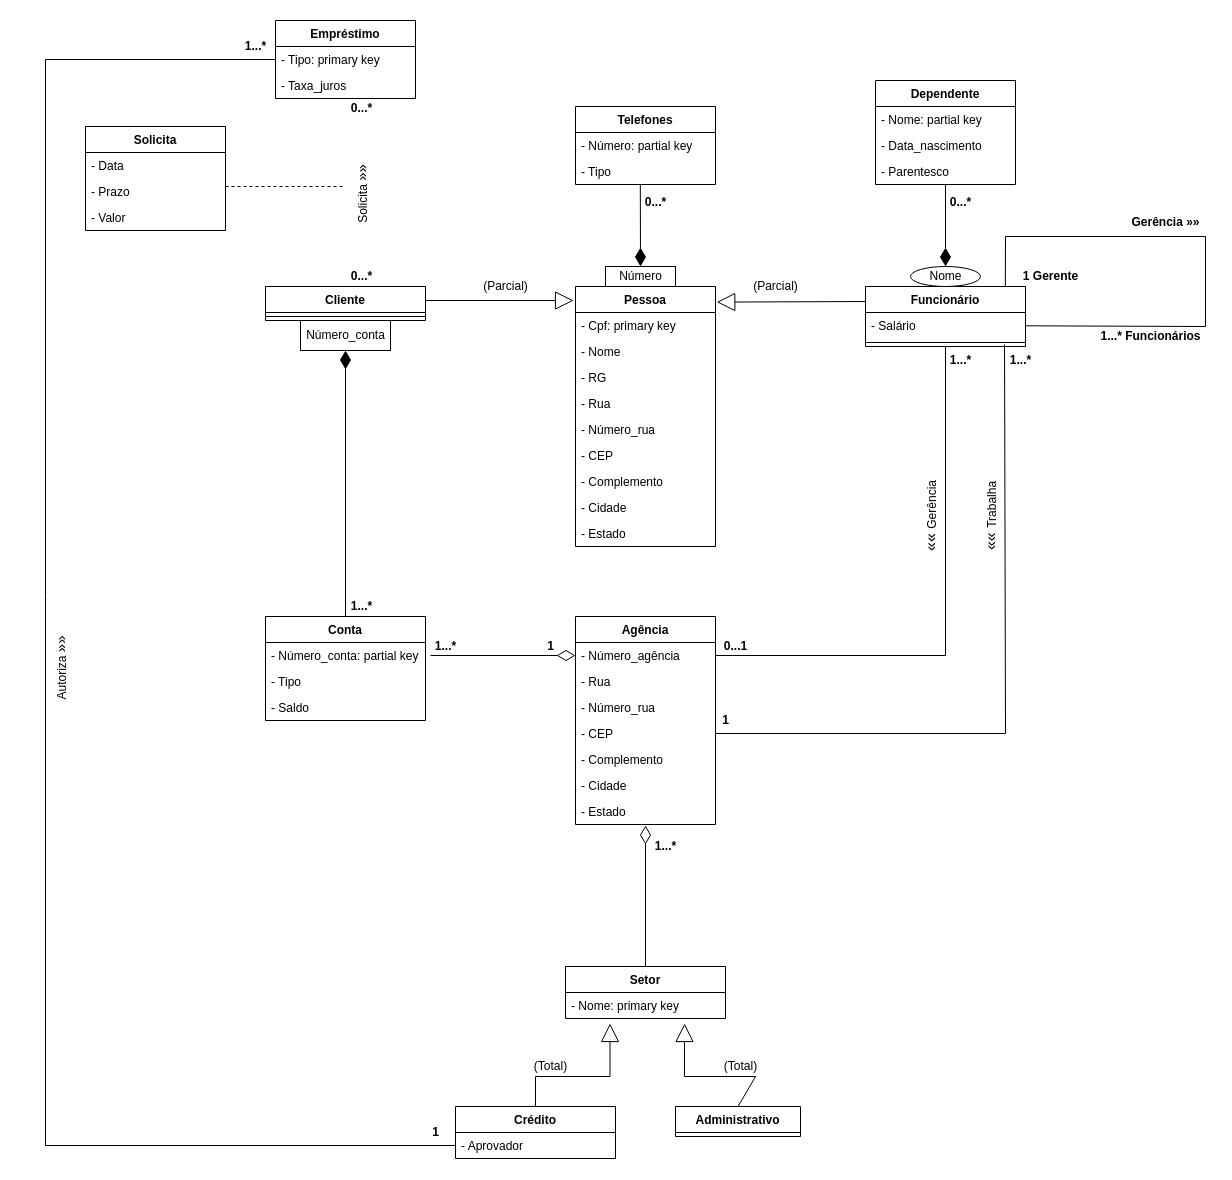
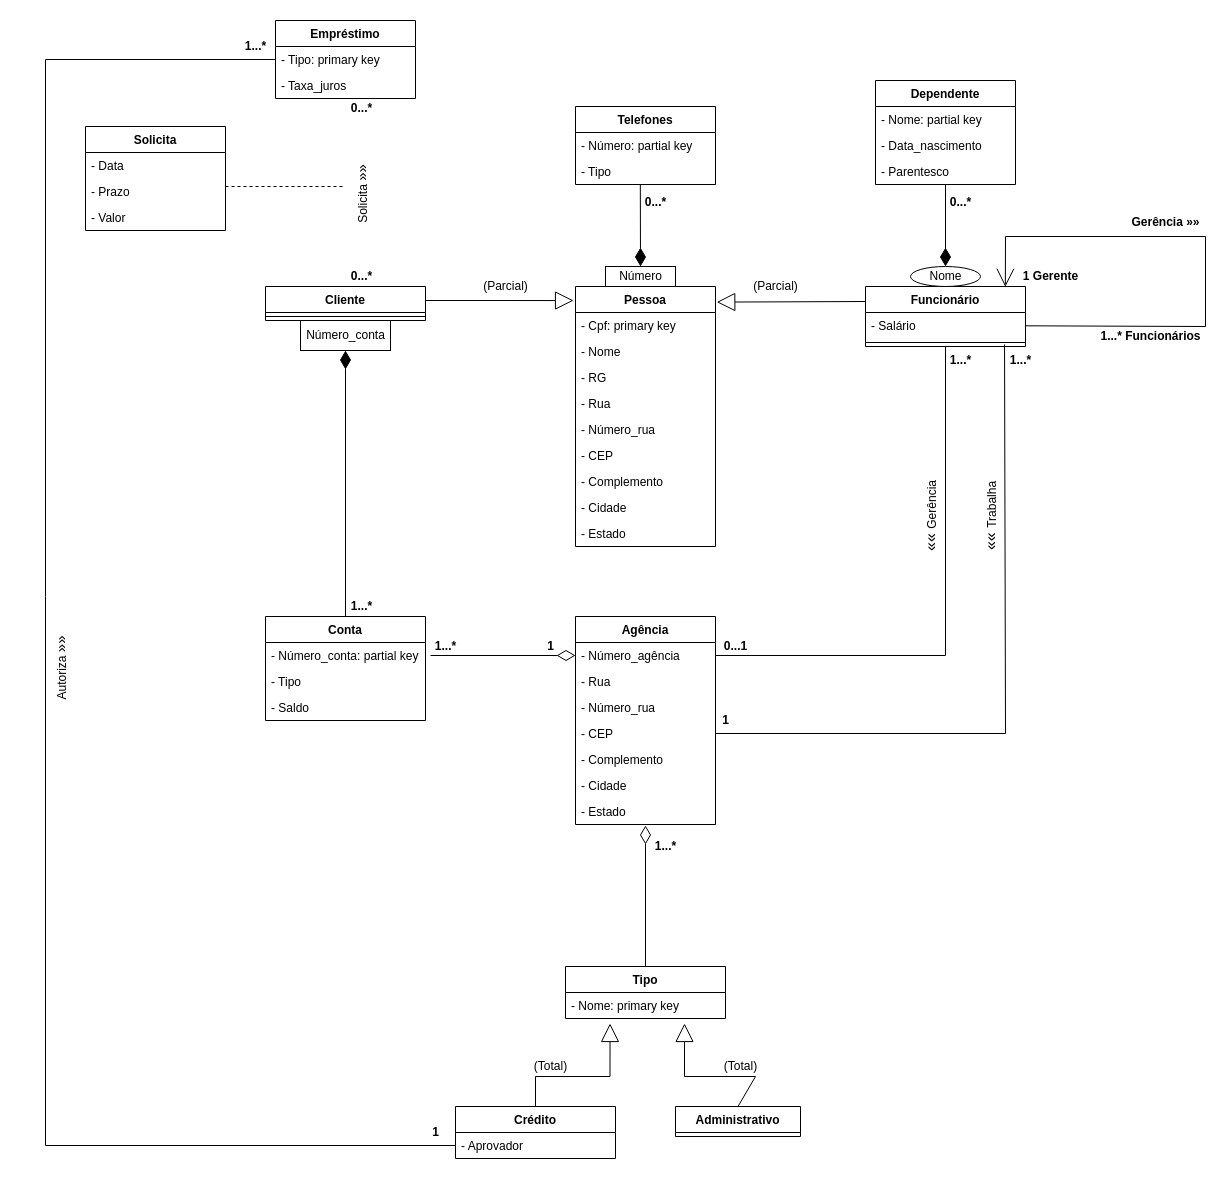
(1005, 282) -> (1005, 281)
(645, 980) -> (645, 980)
